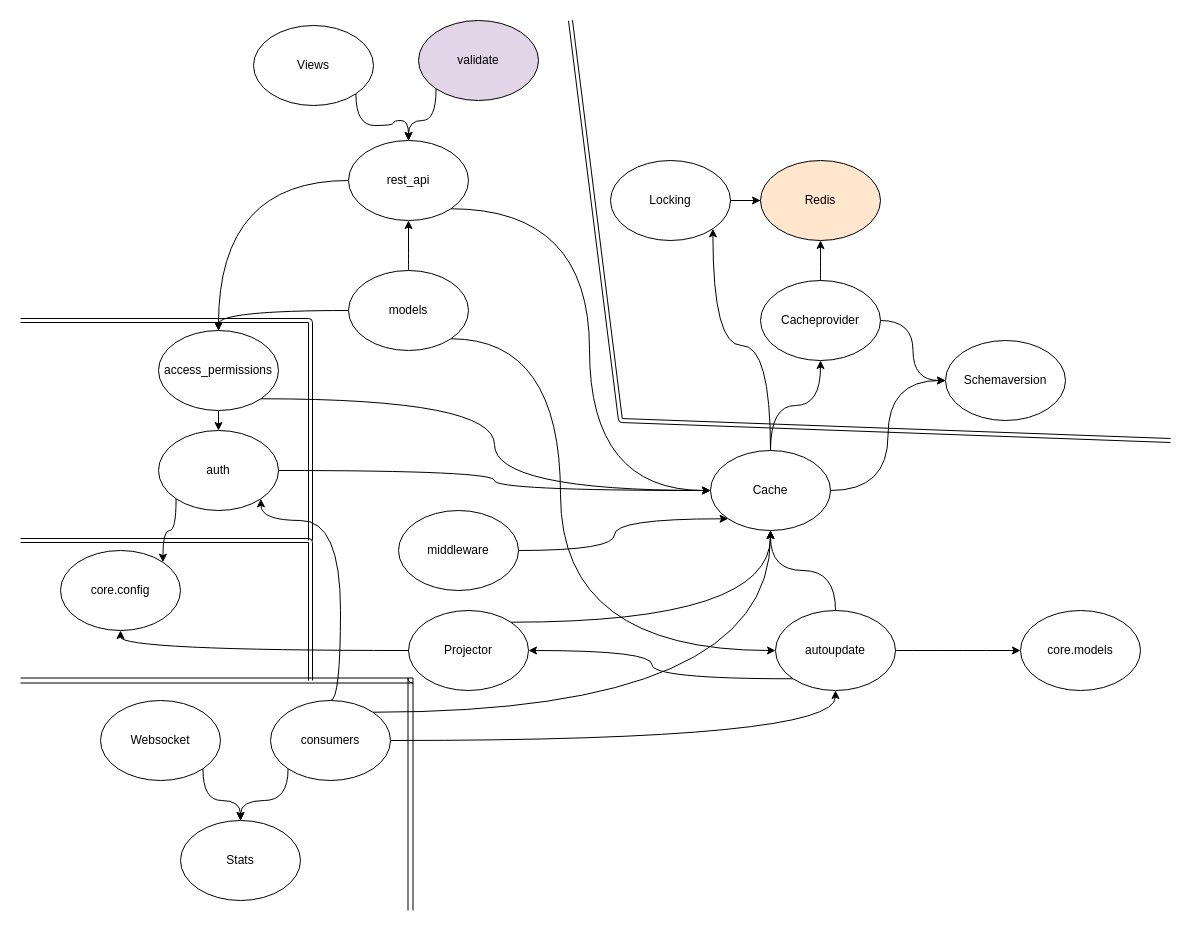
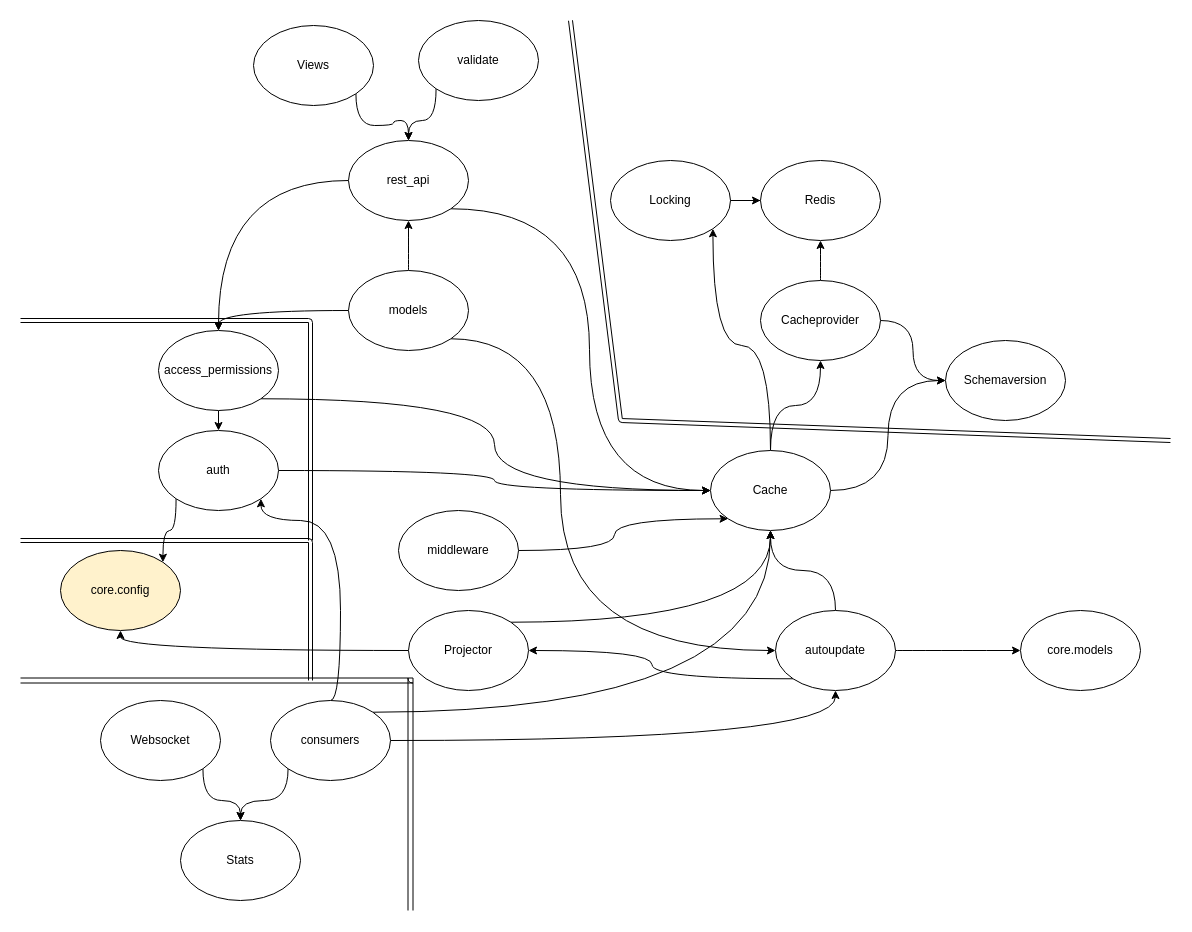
(479, 61) -> (479, 61)
(821, 201) -> (821, 201)
(121, 591) -> (121, 591)
